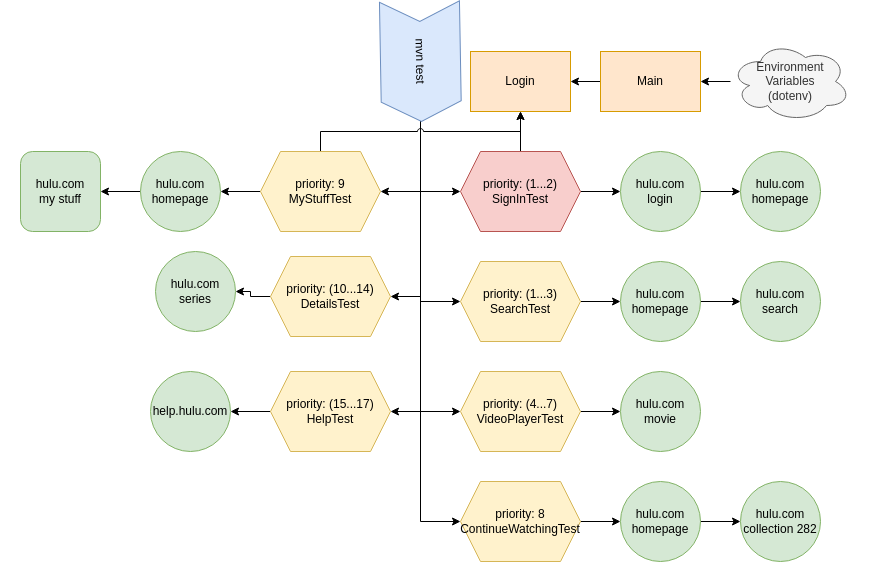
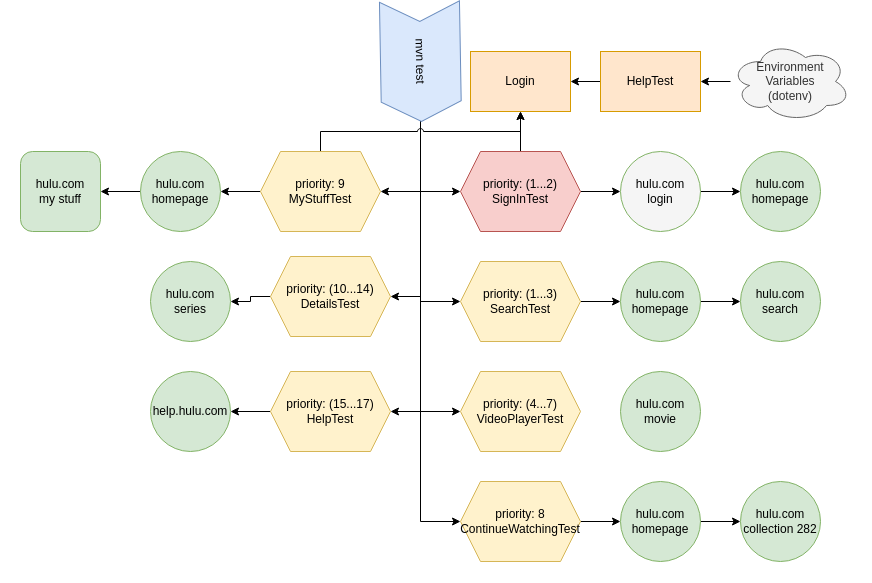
(651, 82) -> (651, 82)
(661, 192) -> (661, 192)
(196, 292) -> (191, 302)
(597, 412) -> none
